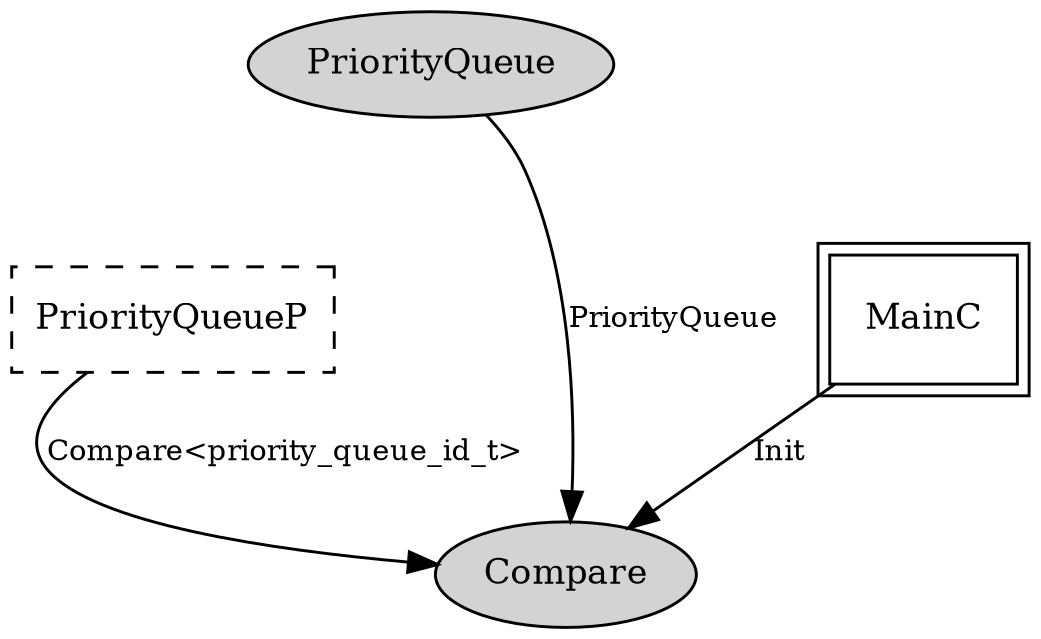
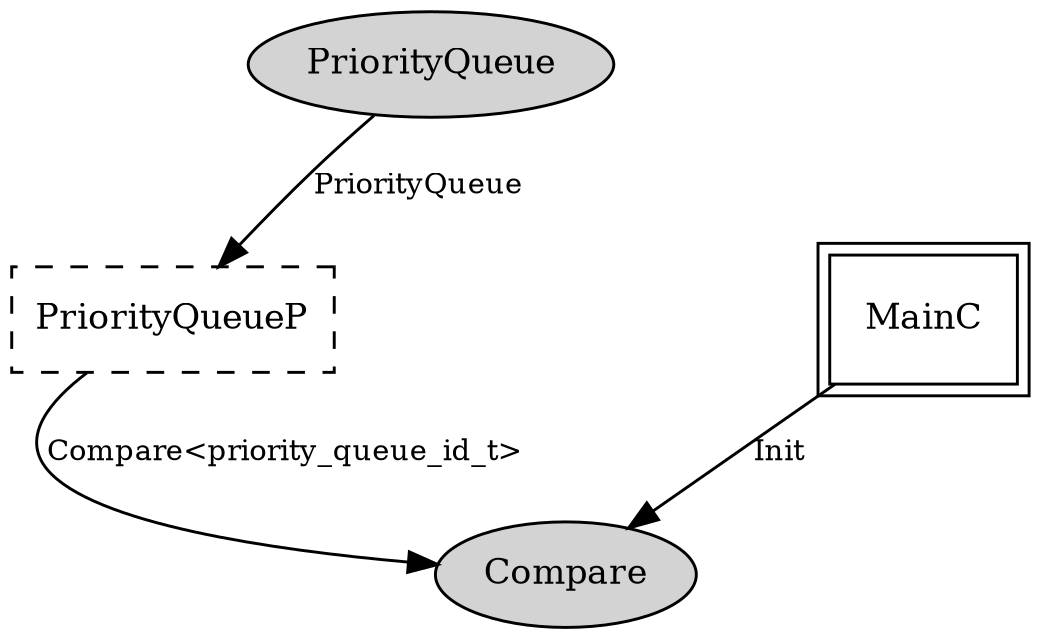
(561, 294) -> (305, 179)
